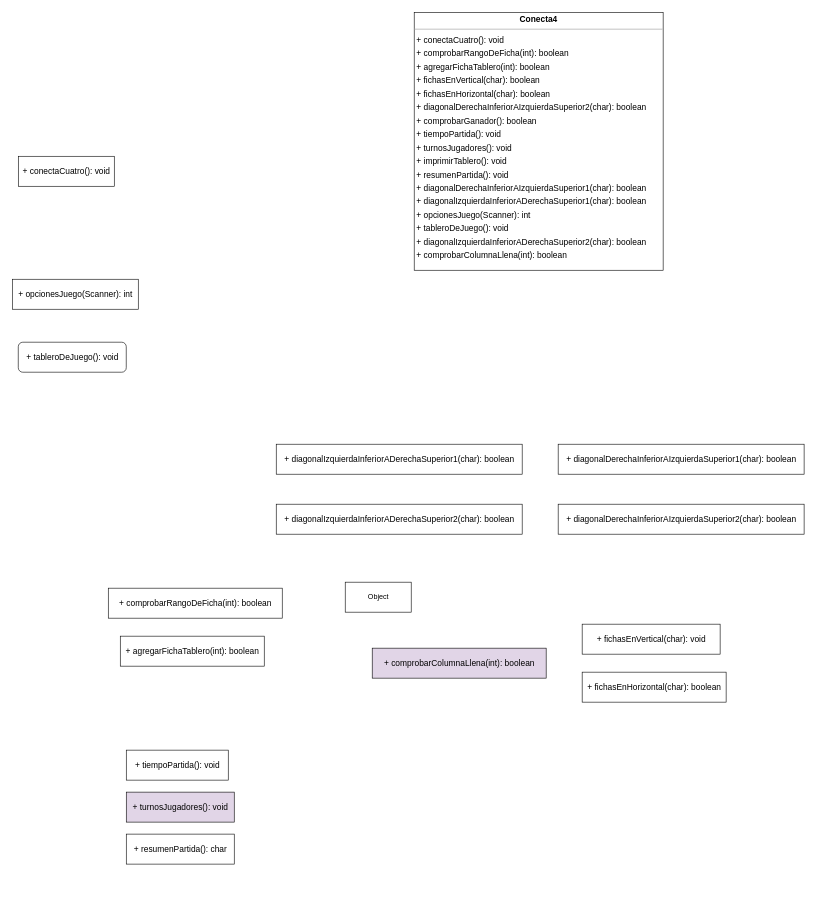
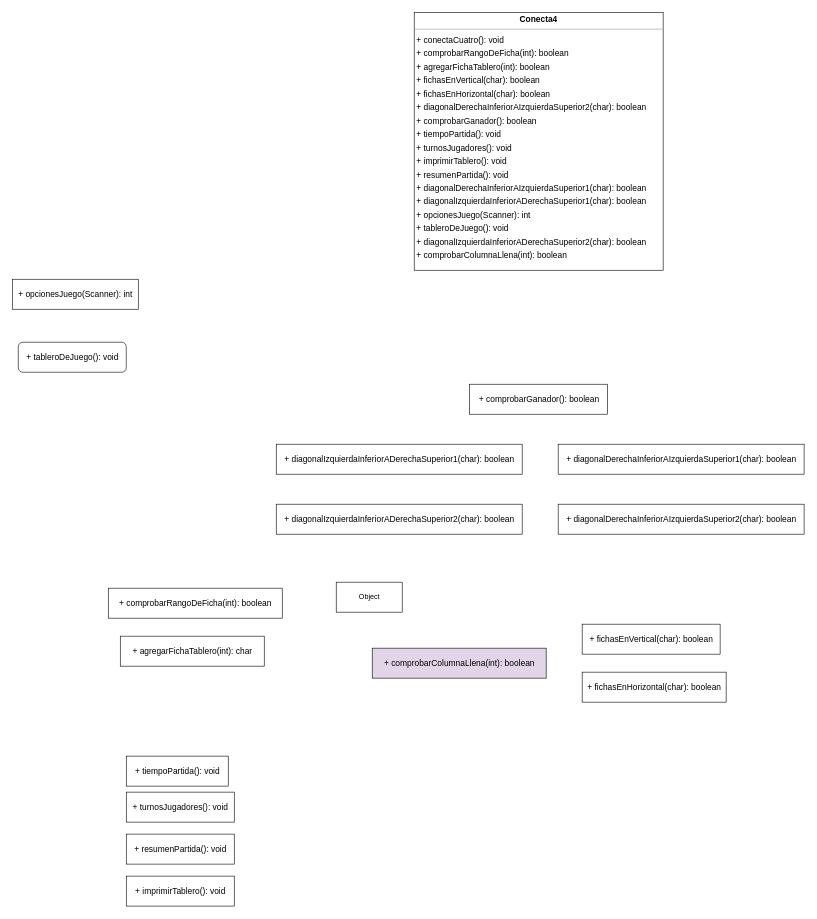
(66, 171) -> none
none -> (539, 399)
(378, 597) -> (369, 597)
(652, 639) -> (652, 639)
(193, 651) -> (193, 651)
(177, 765) -> (177, 771)
(180, 807) -> (180, 807)
(181, 849) -> (181, 849)
none -> (180, 891)
